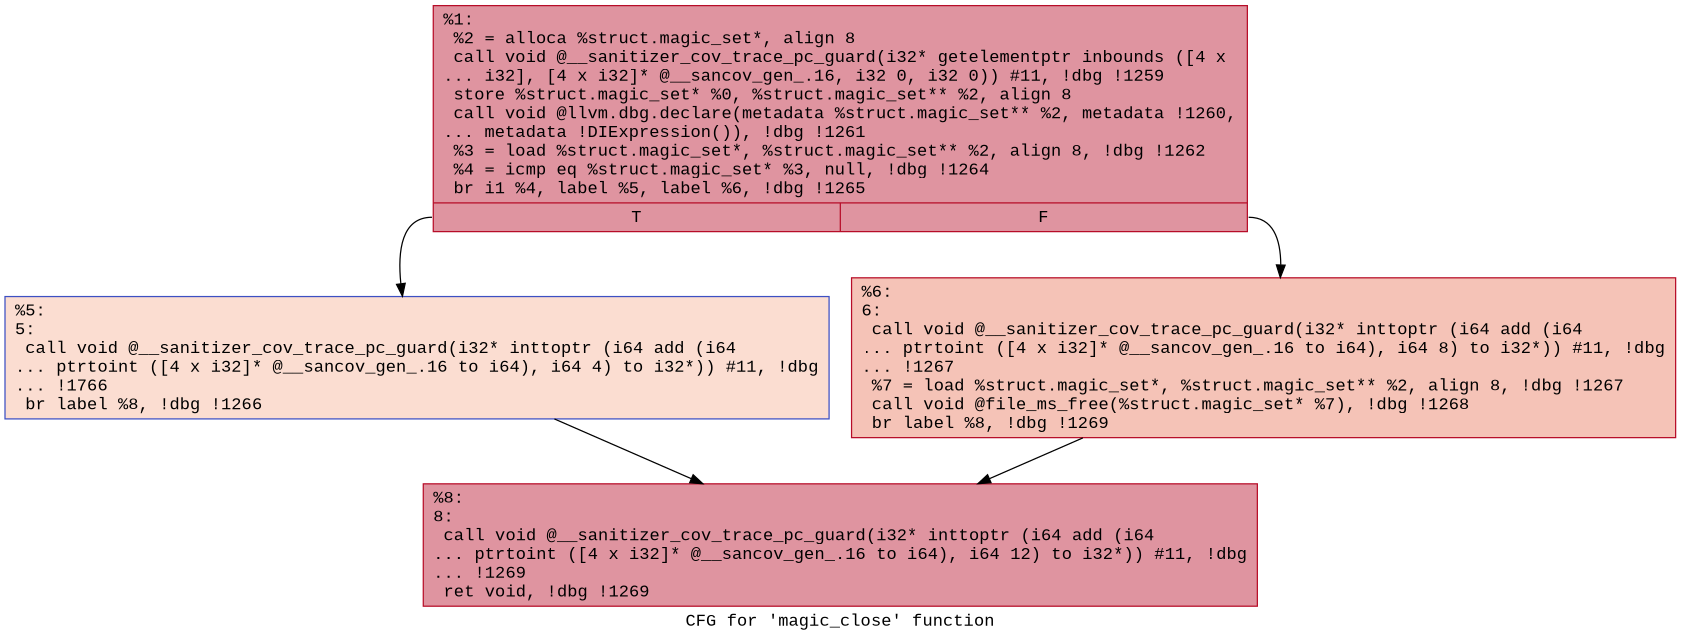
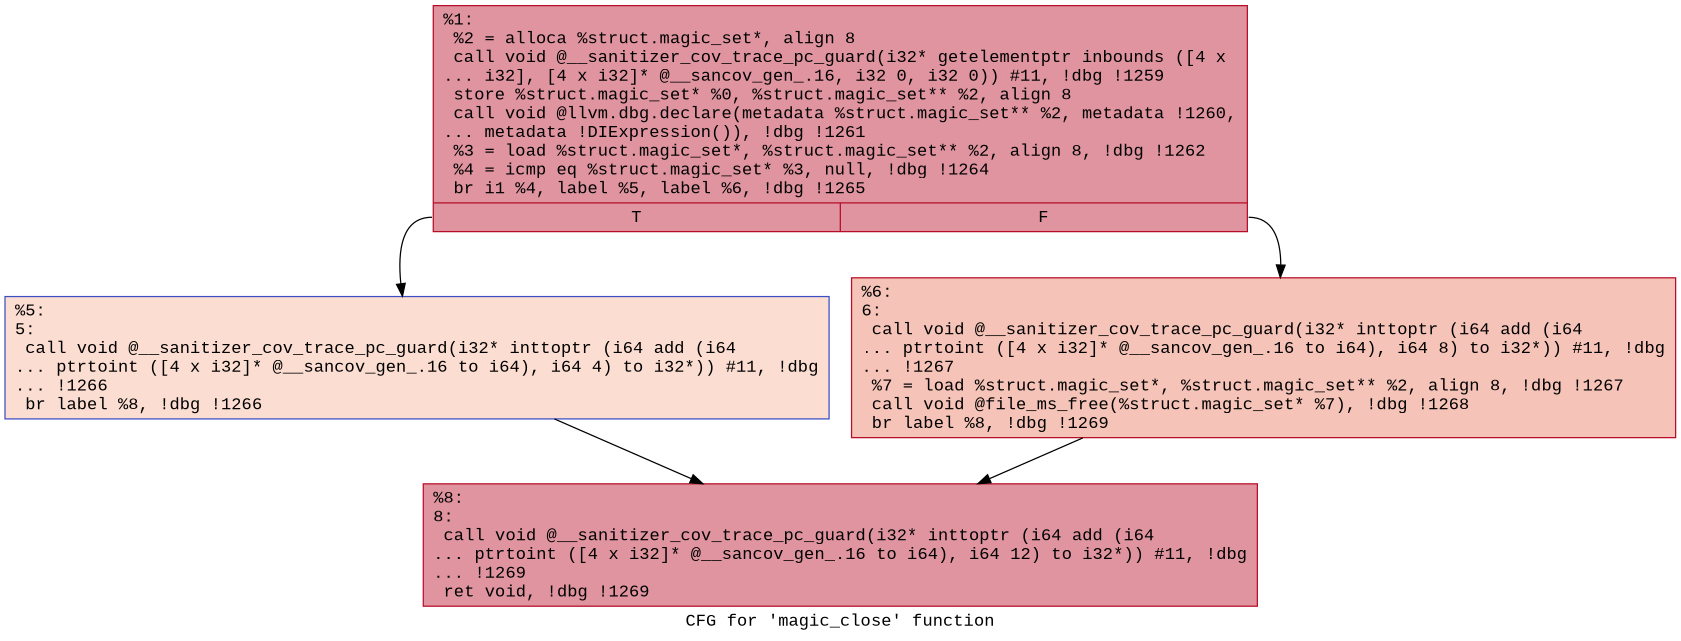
(62, 385) -> (62, 385)
